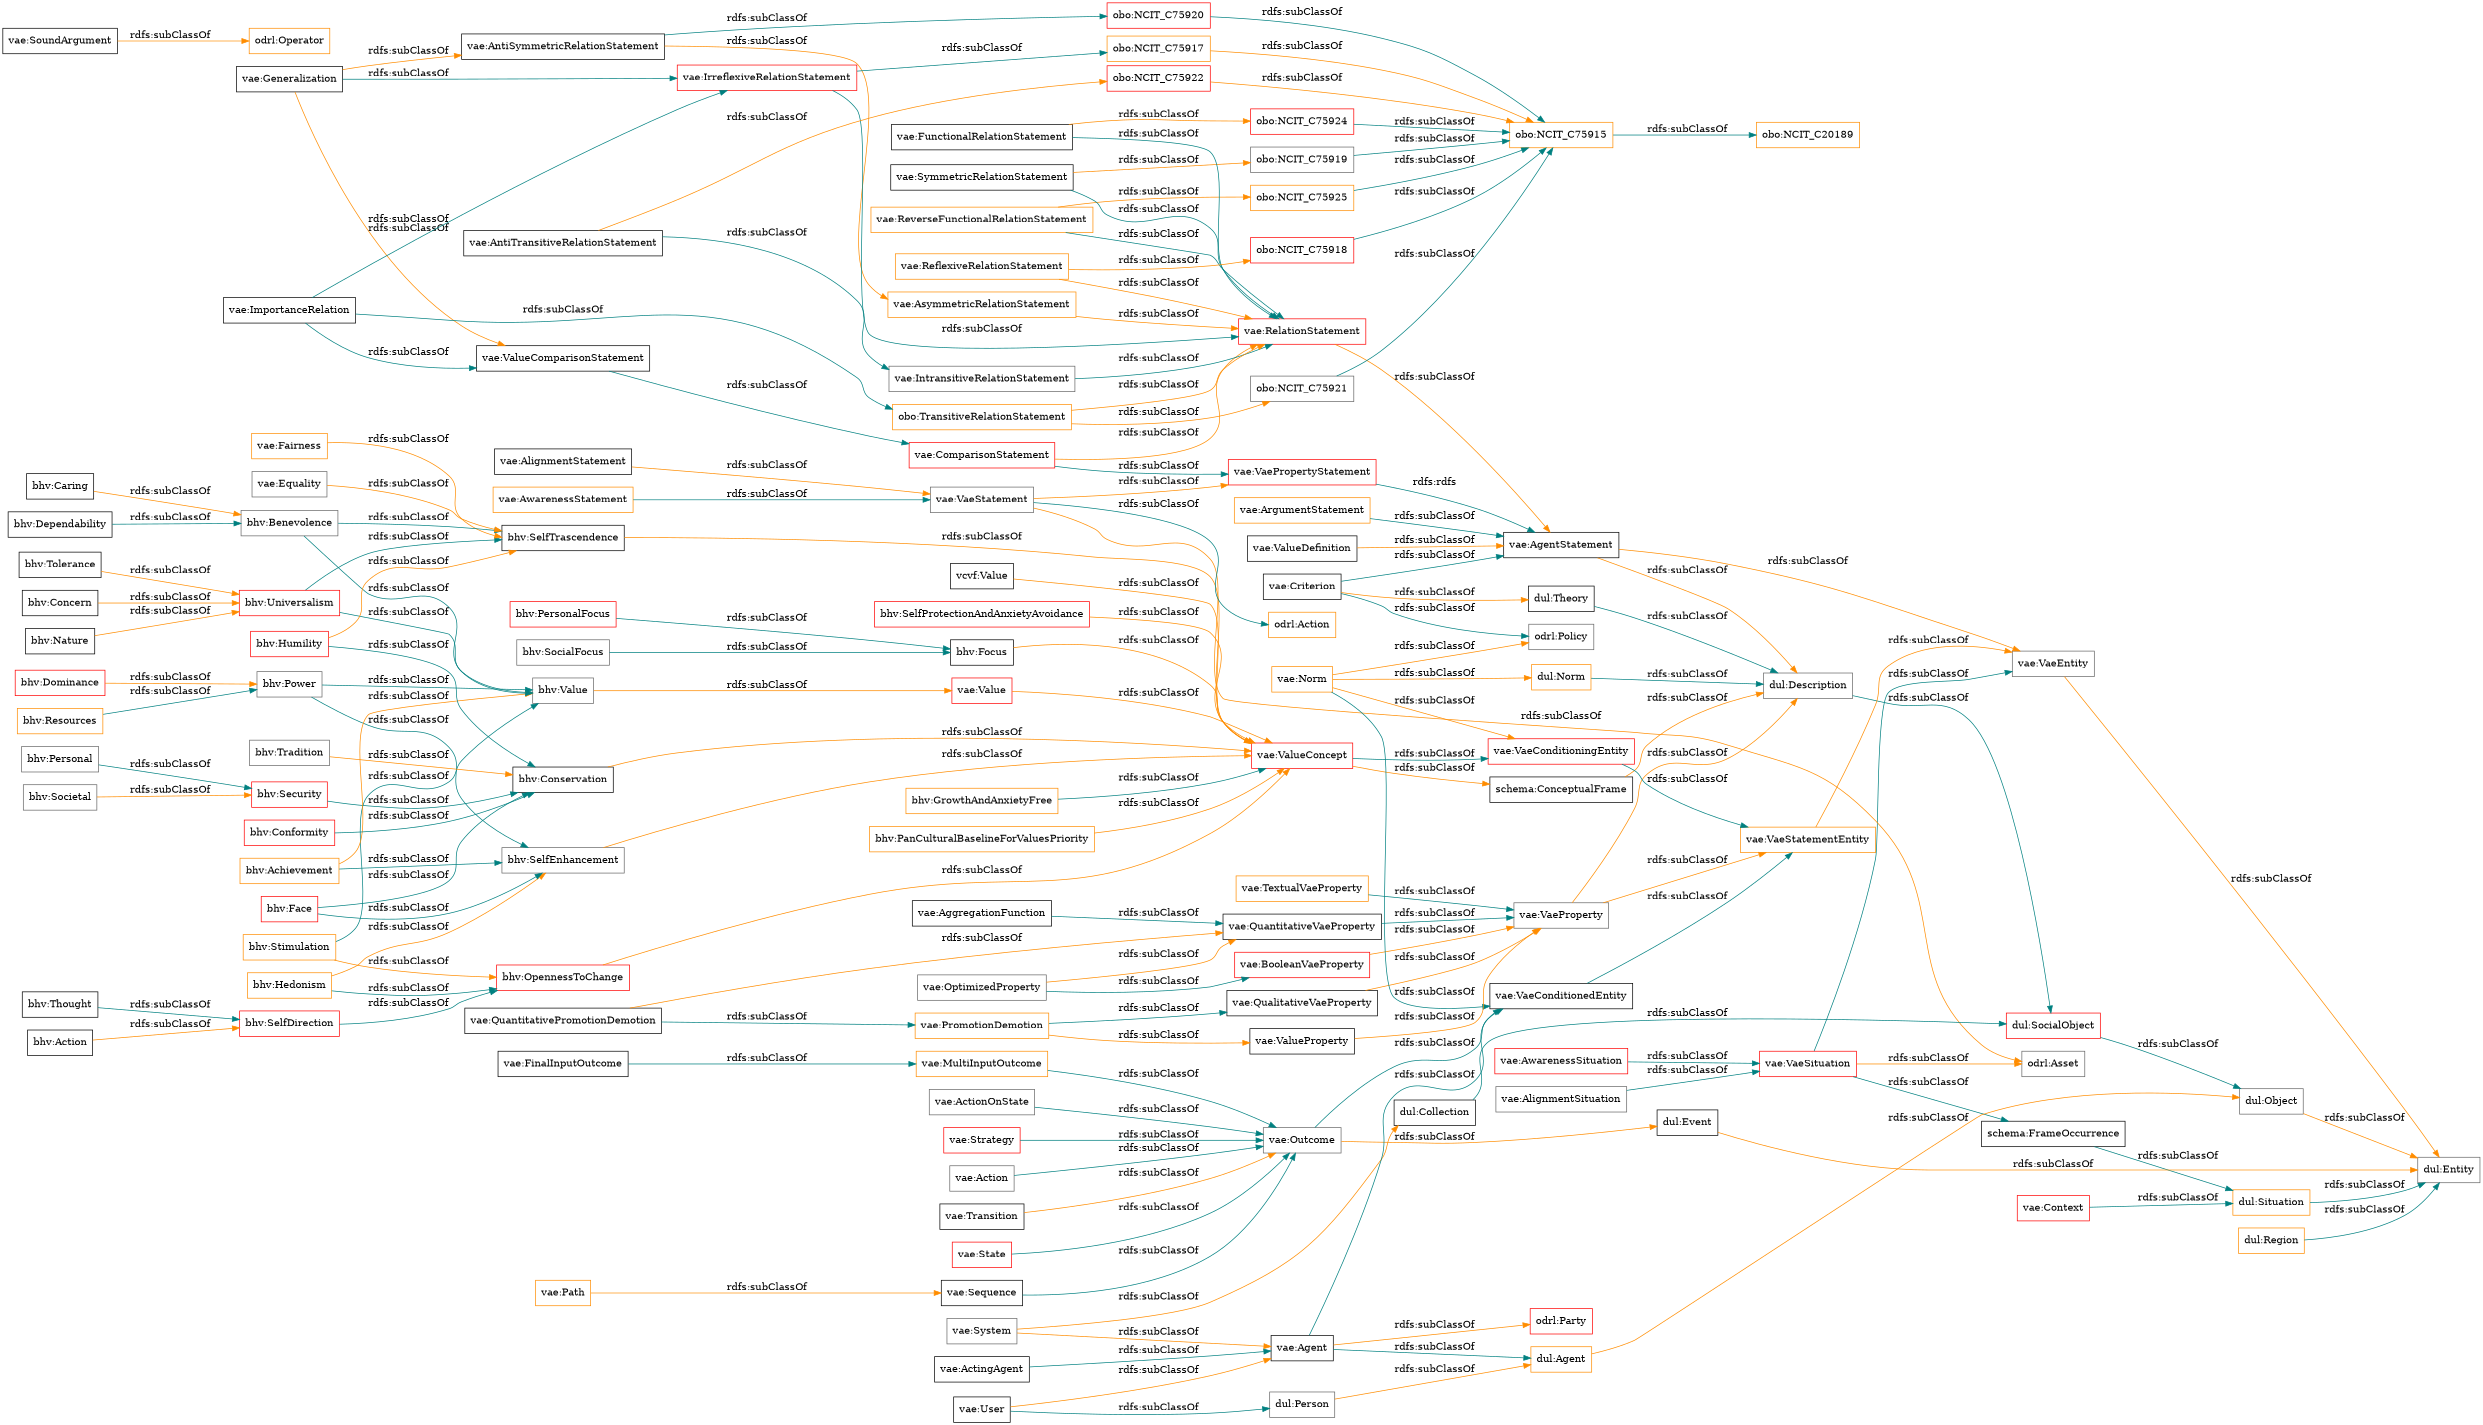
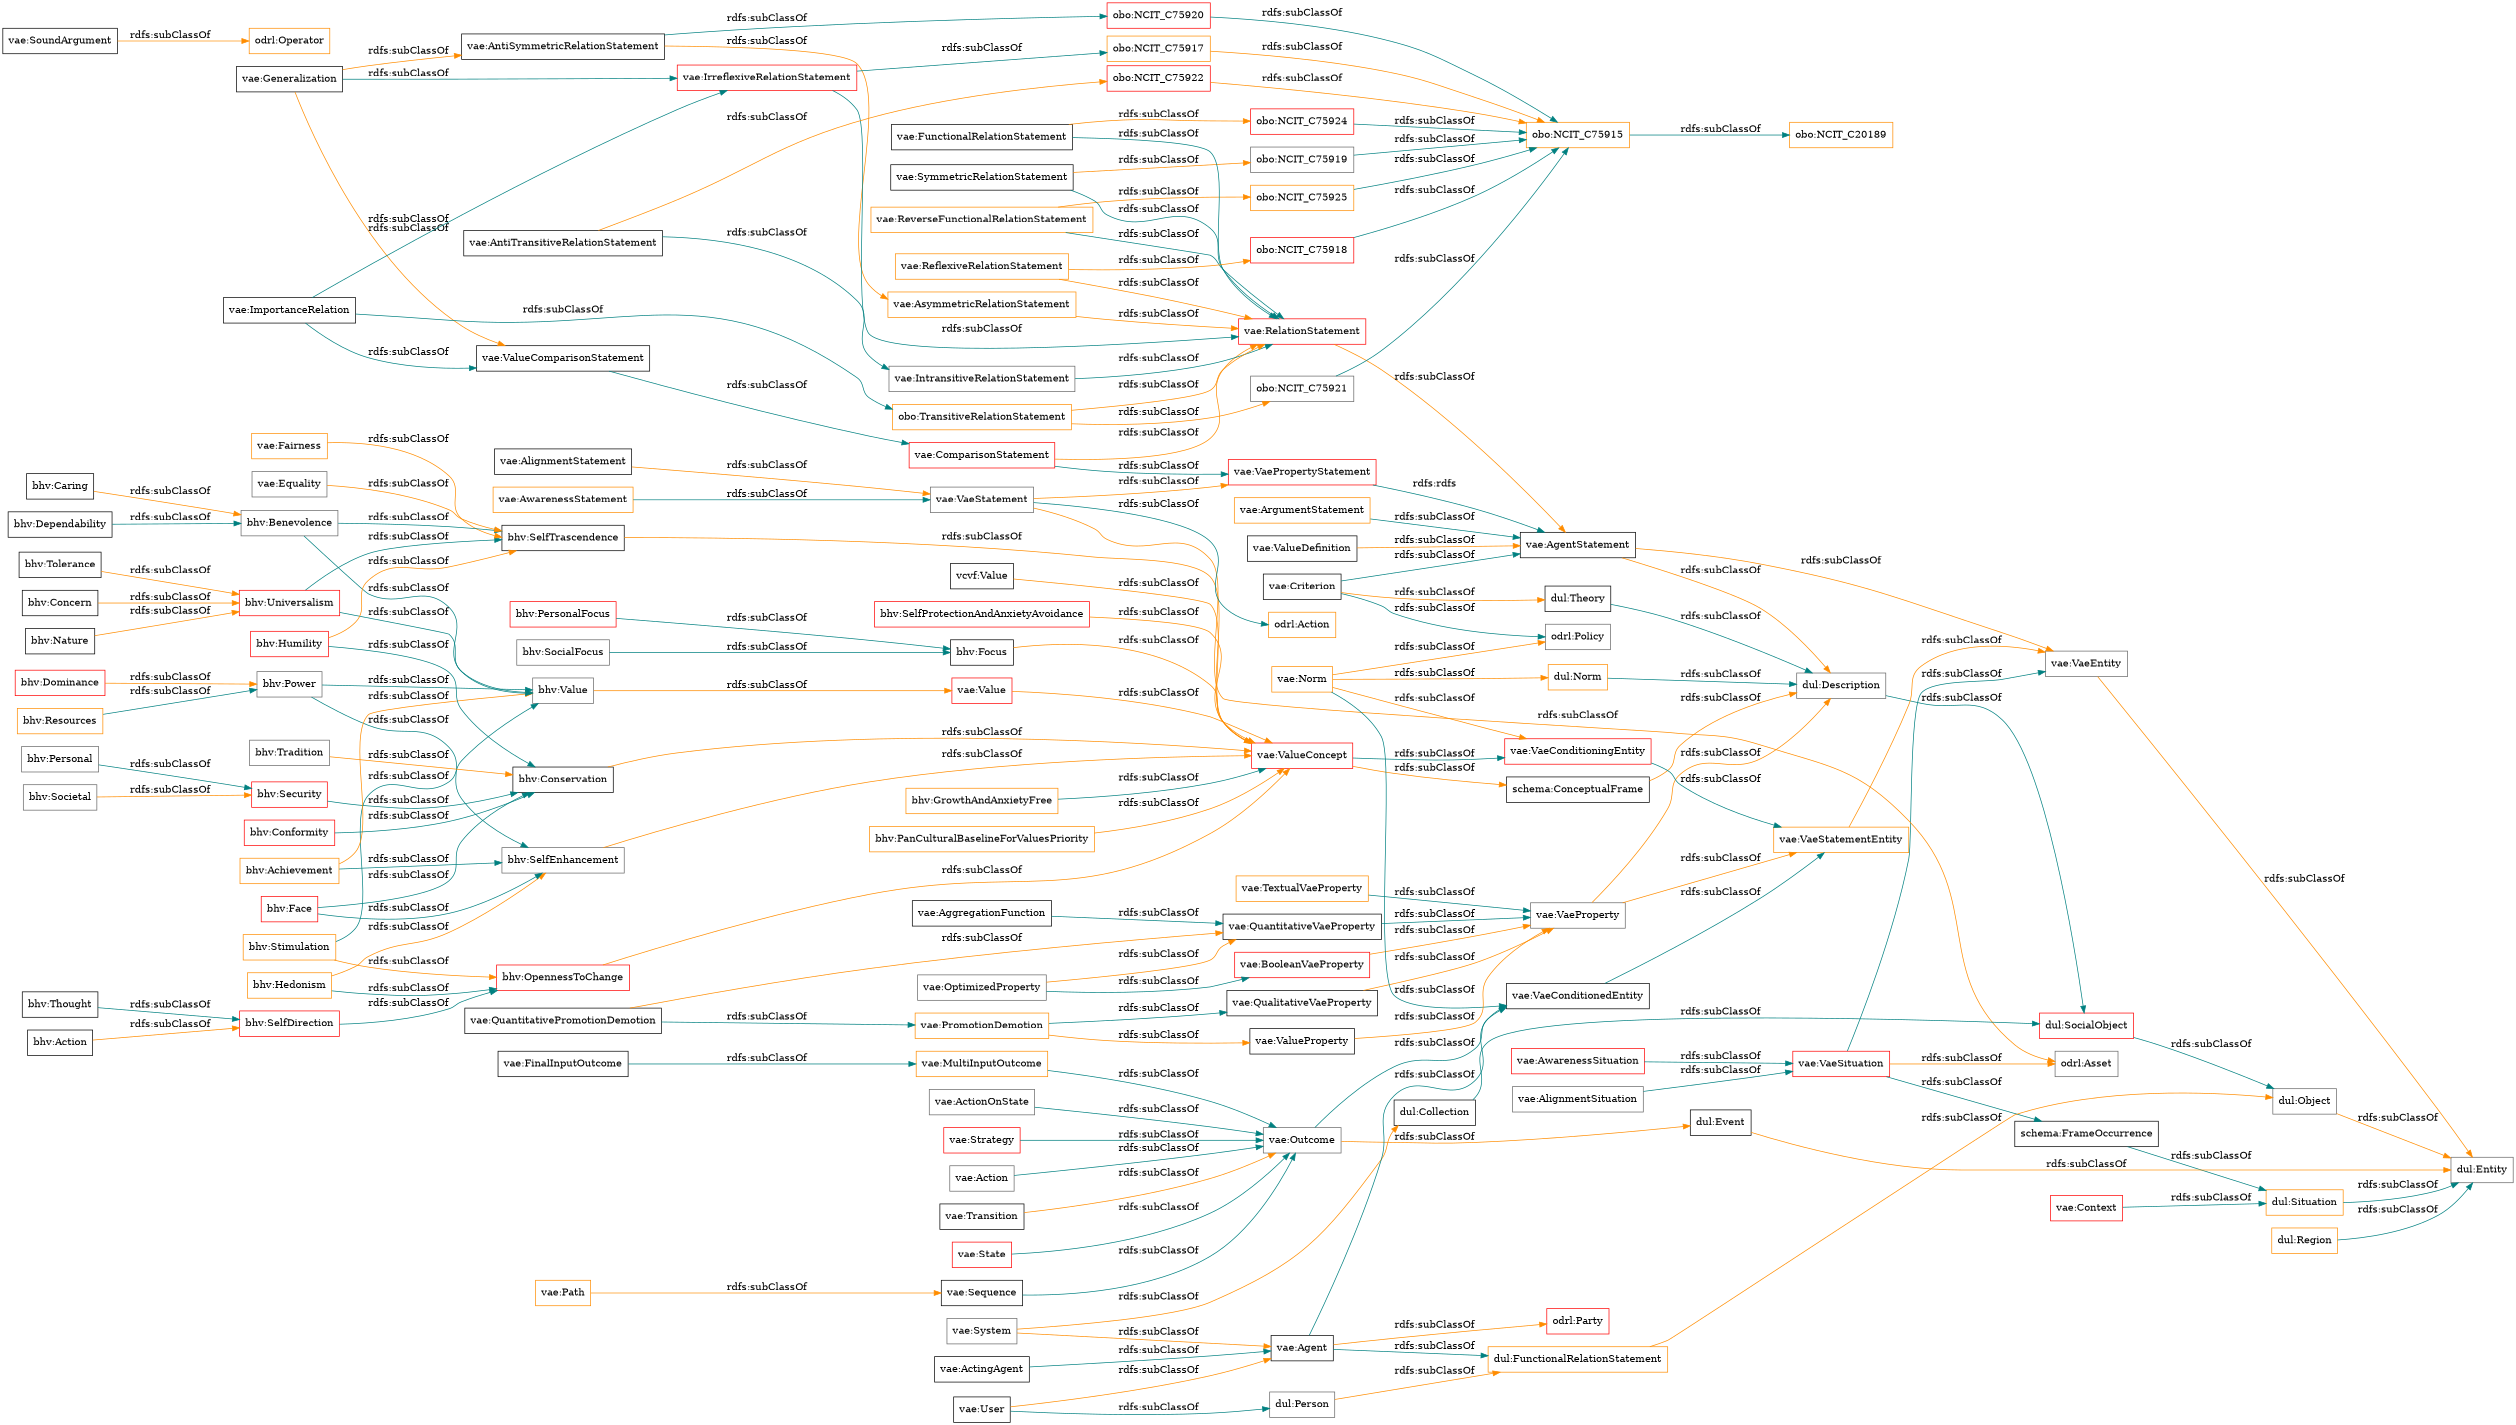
(1561, 1359) -> (1578, 1359)
